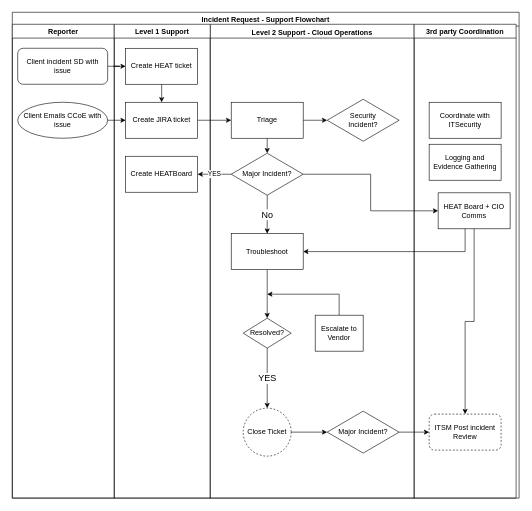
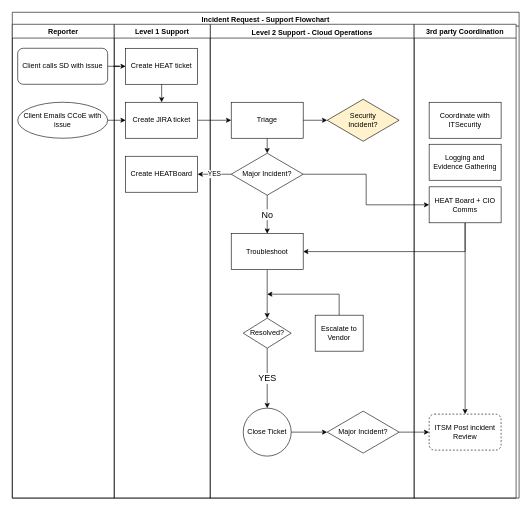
(63, 66) -> (63, 66)
(363, 120) -> (363, 120)
(474, 211) -> (465, 205)
(267, 432) -> (267, 432)
